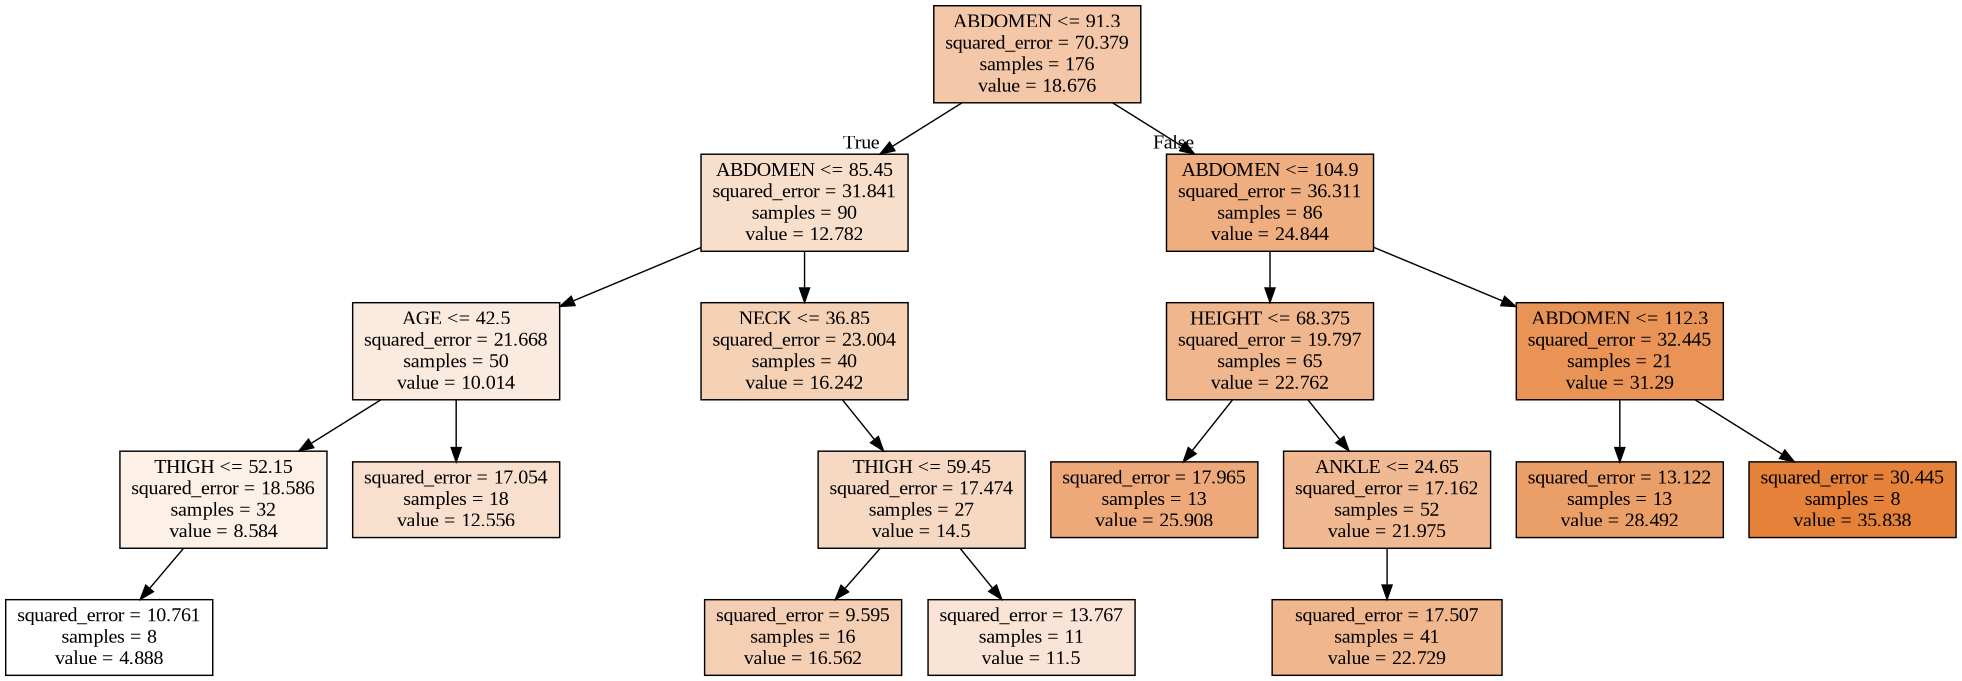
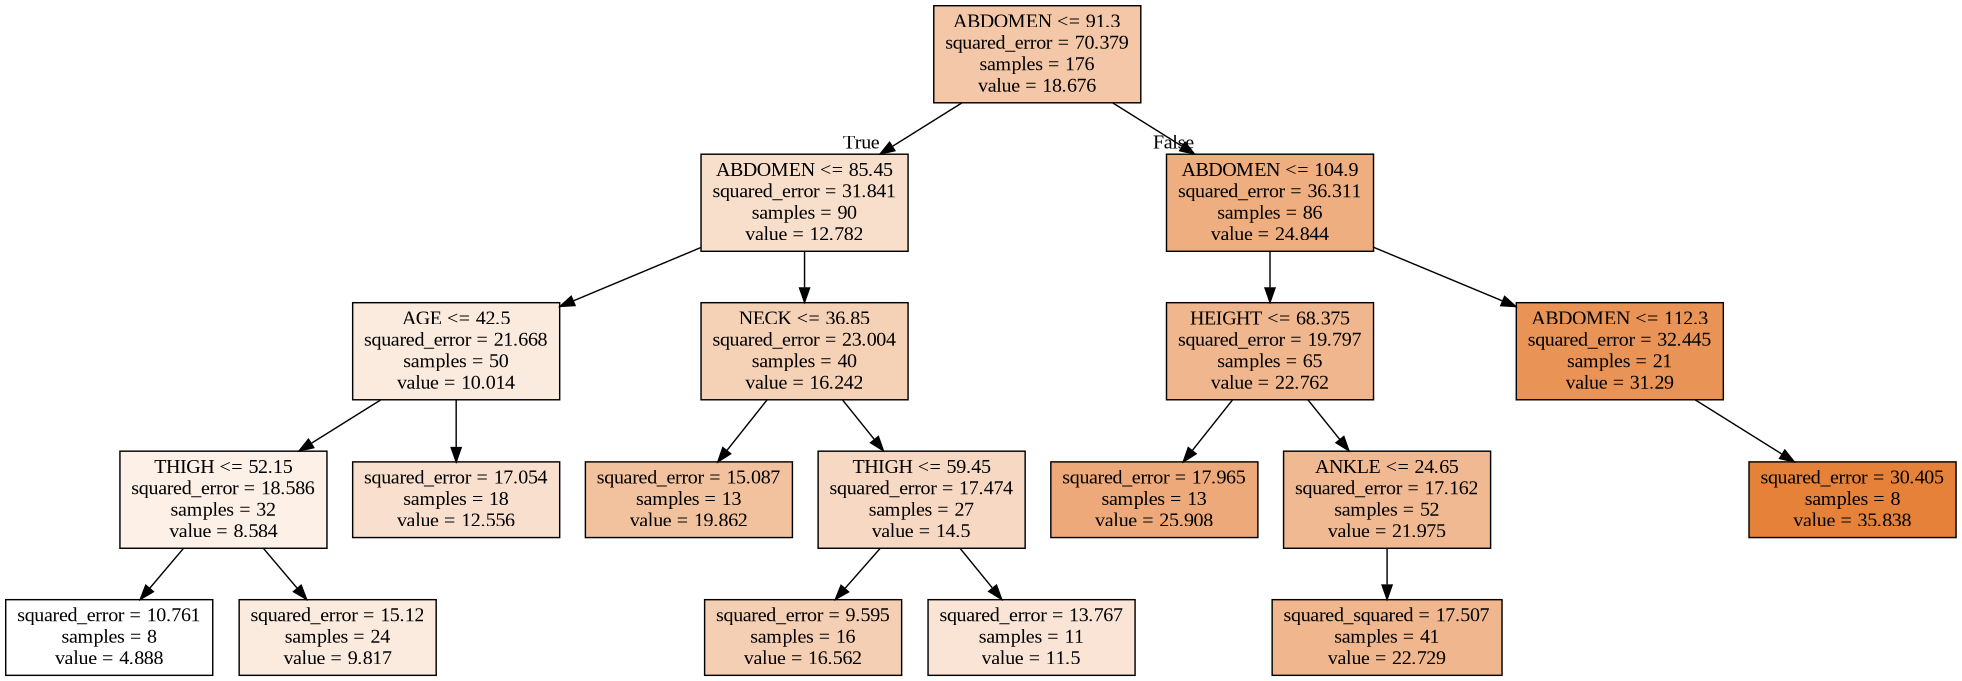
none -> (689, 500)
(1620, 500) -> none
(1853, 500) -> (1853, 500)
none -> (338, 638)
(1387, 638) -> (1387, 638)
